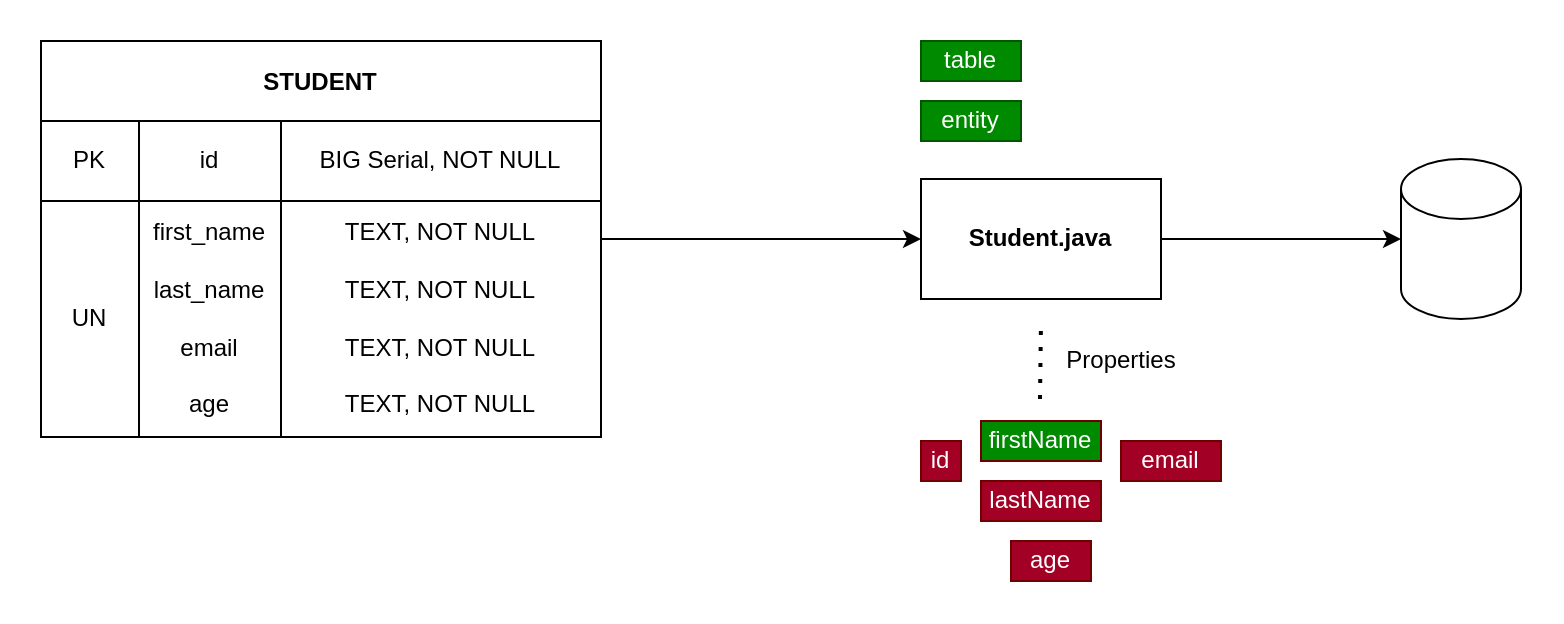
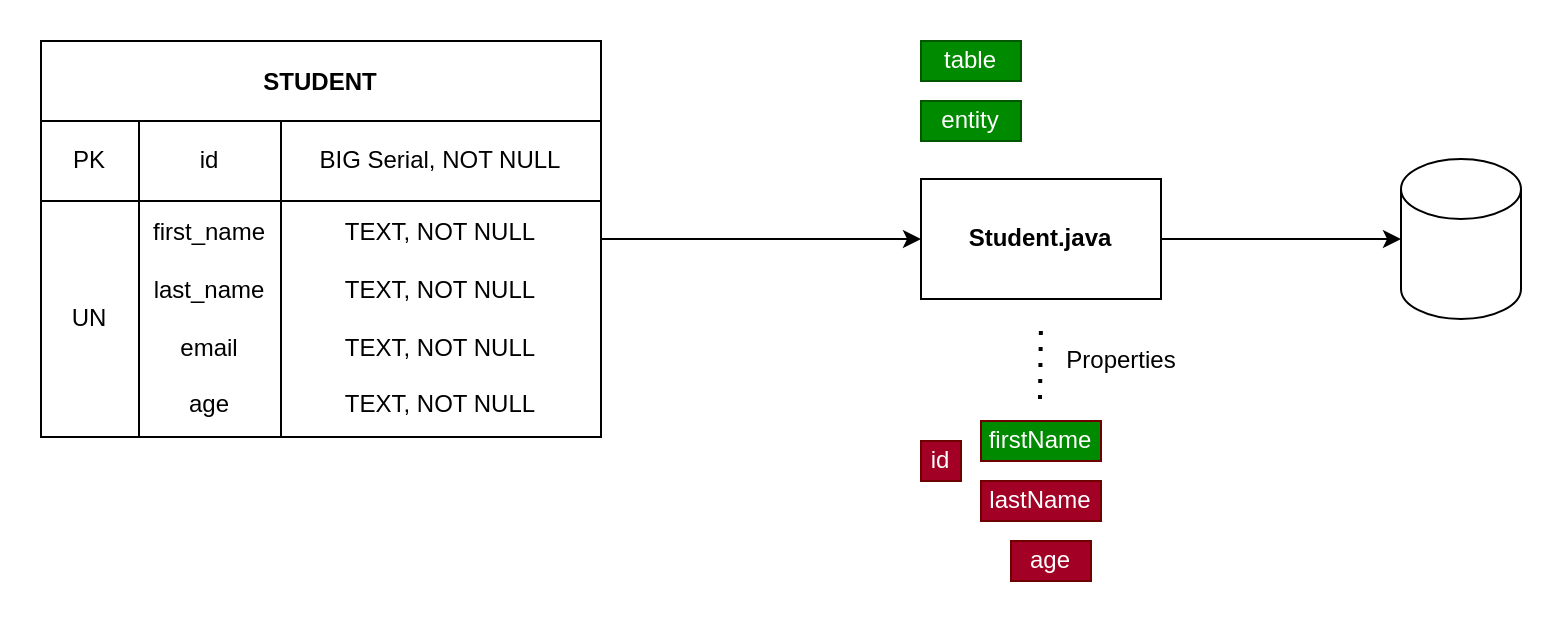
(1171, 461) -> none
